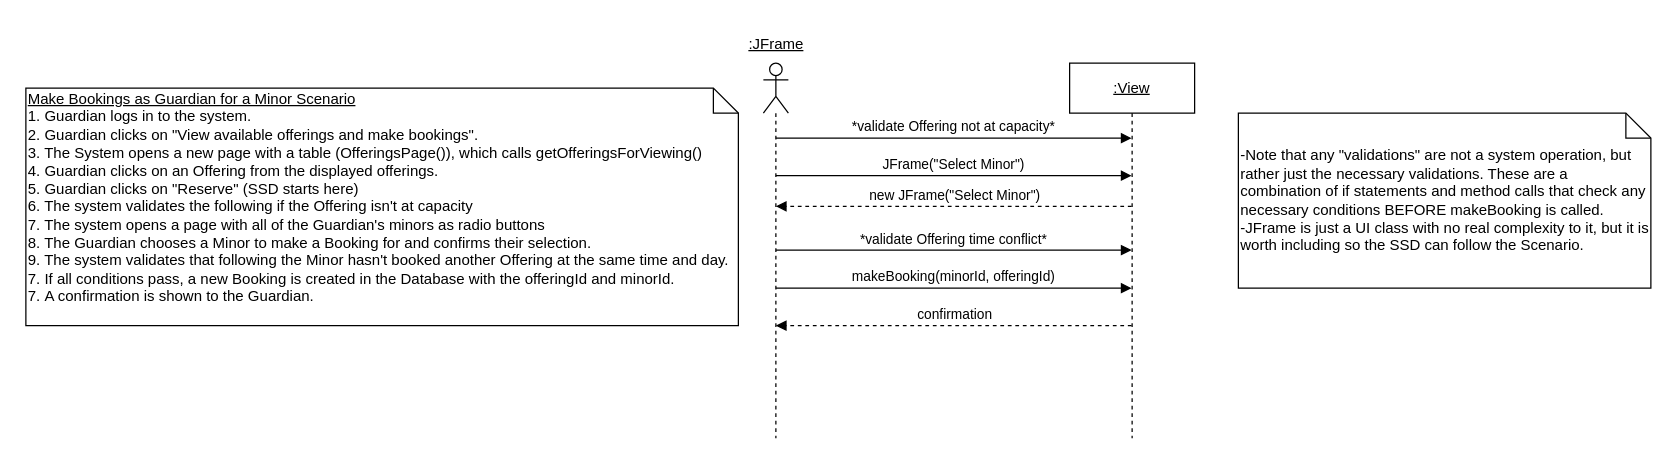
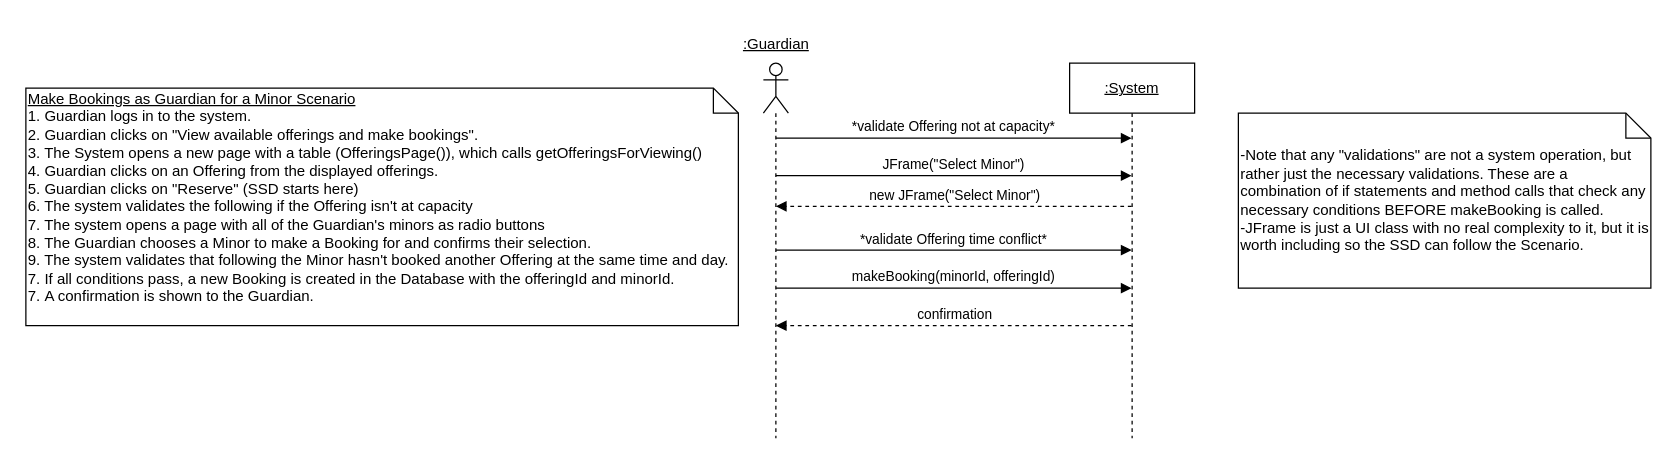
(776, 44) -> (776, 44)
(1132, 88) -> (1132, 88)
